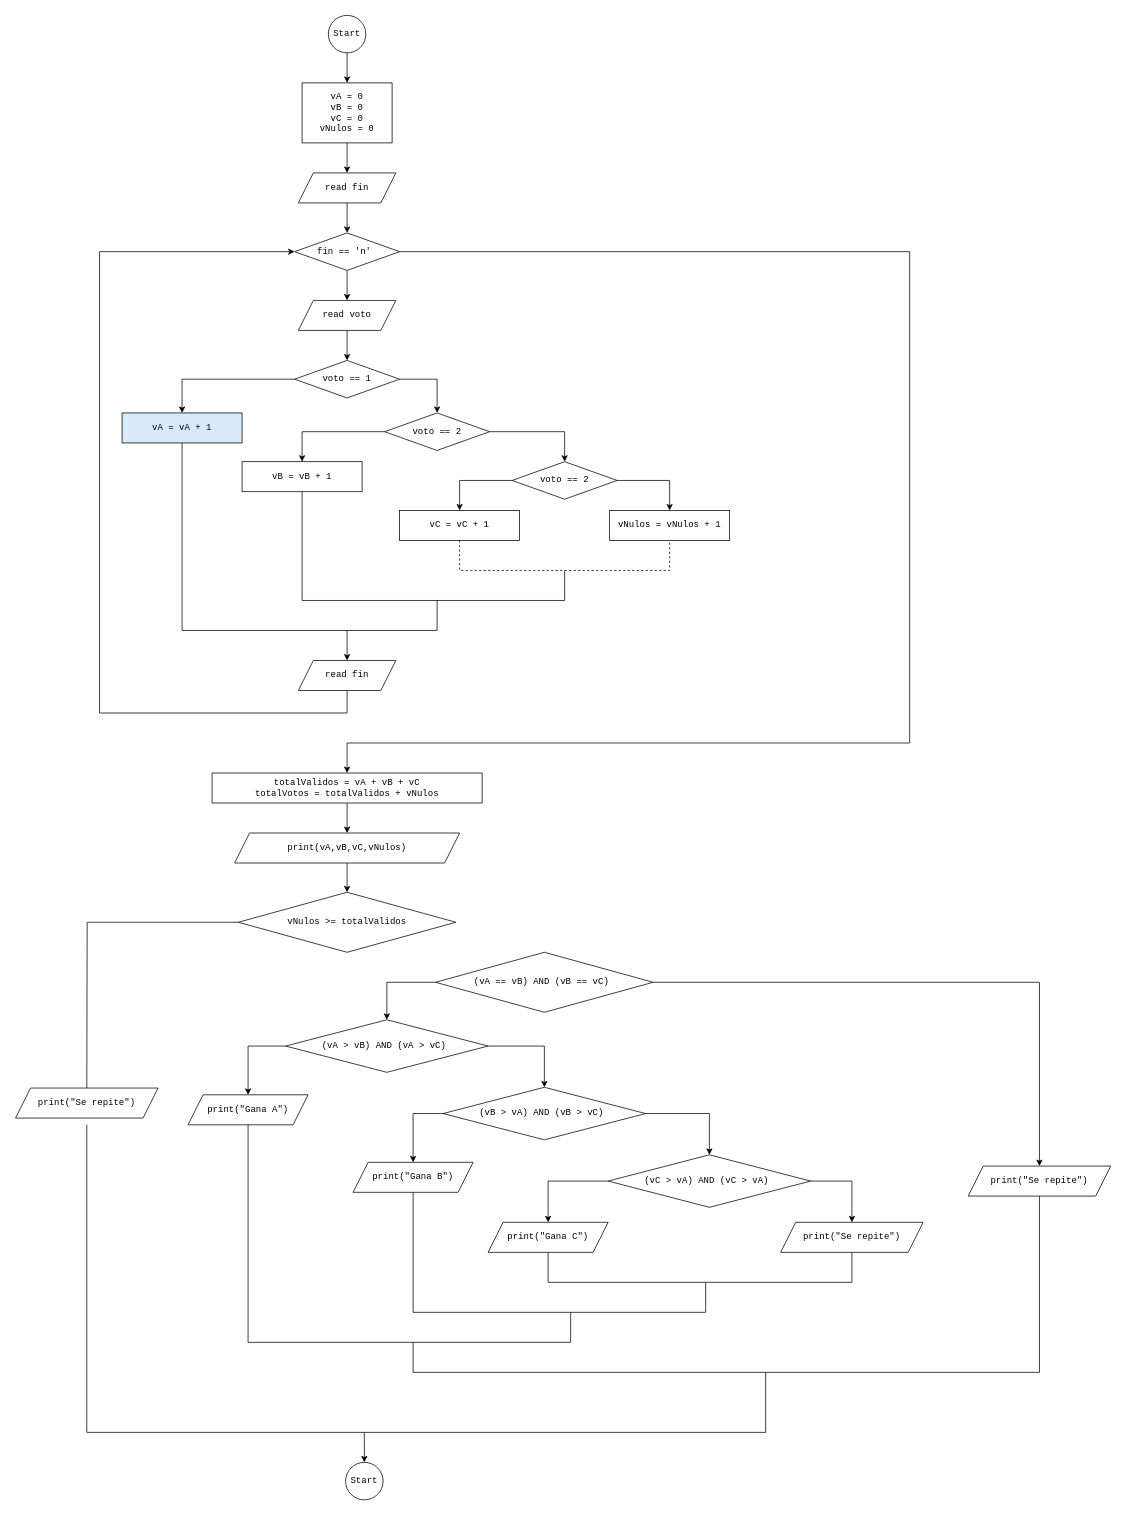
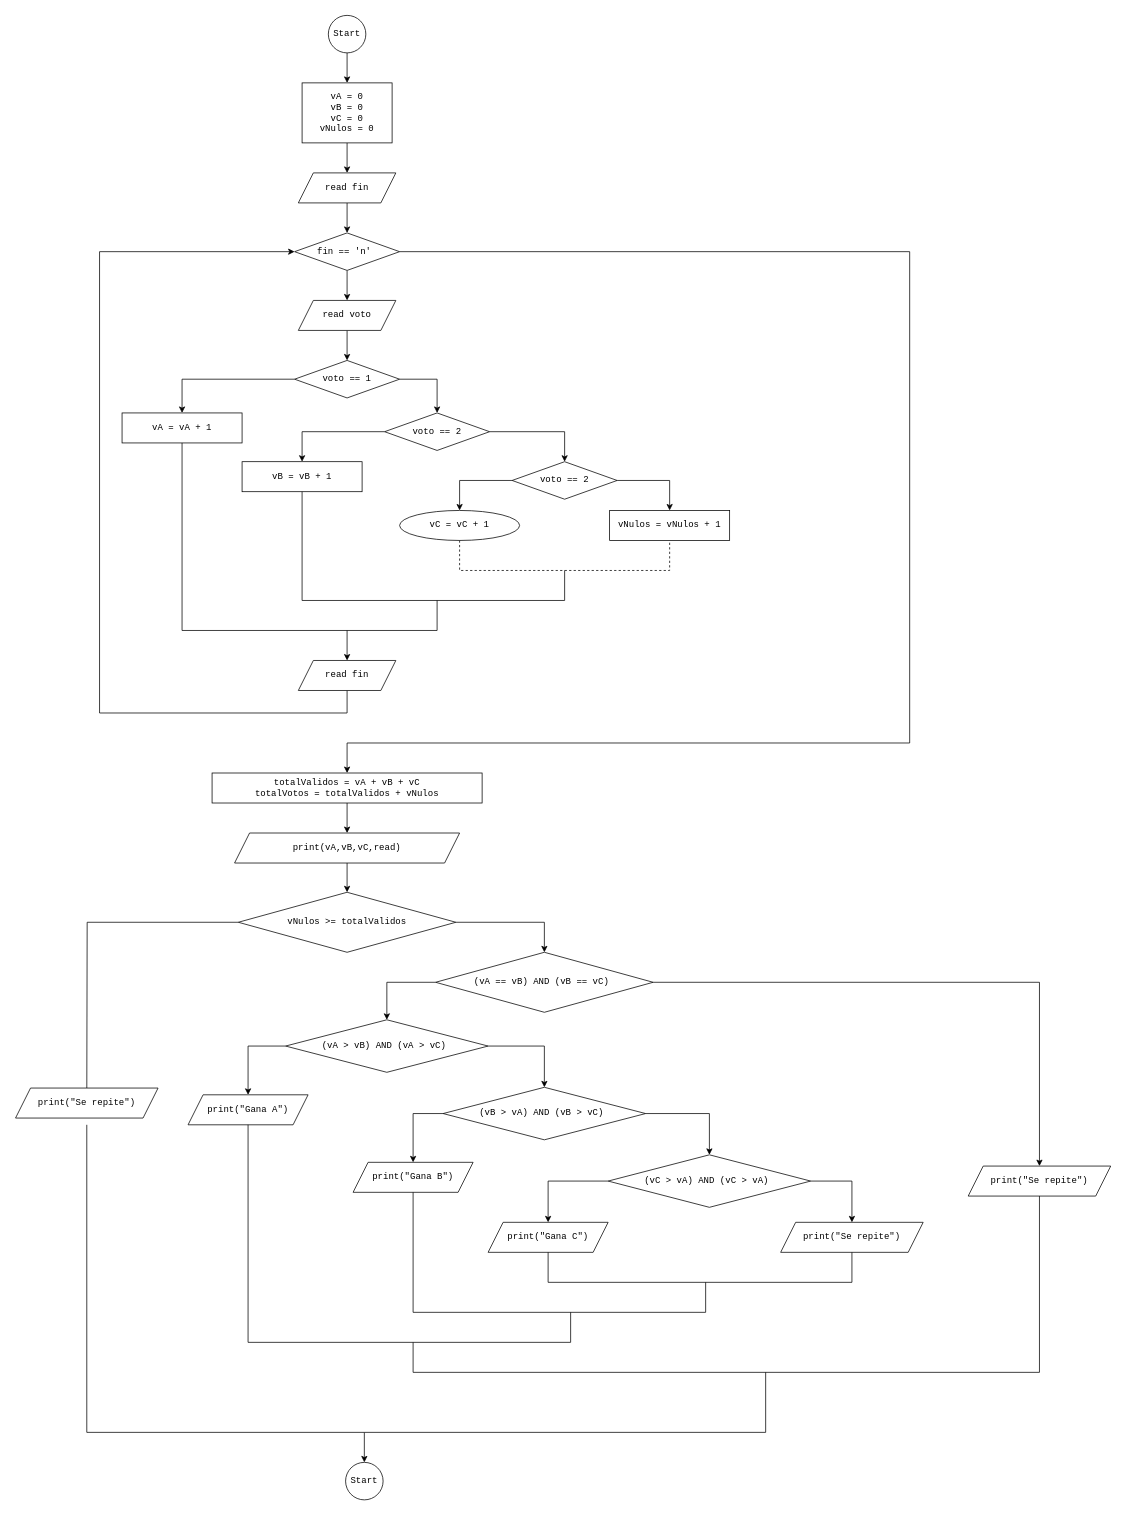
(182, 428) -> (182, 428)
(459, 525) -> (459, 525)
(347, 848) -> (347, 848)
none -> (512, 922)
